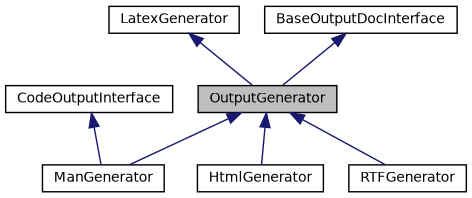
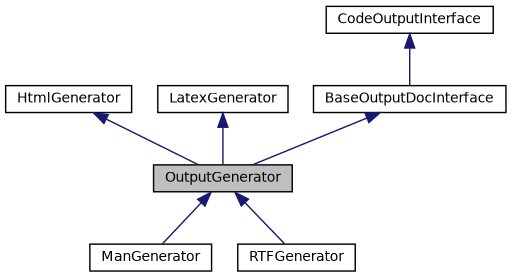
(98, 146) -> (410, 67)
(263, 146) -> (152, 142)
